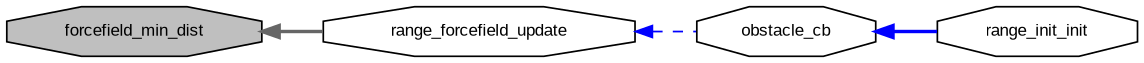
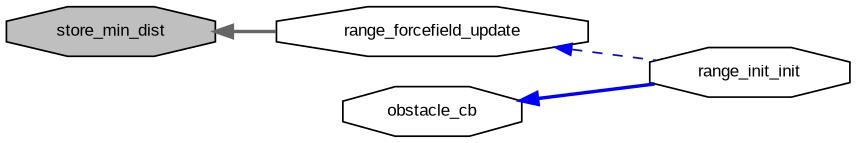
(134, 32) -> (111, 32)
(674, 32) -> (614, 55)
